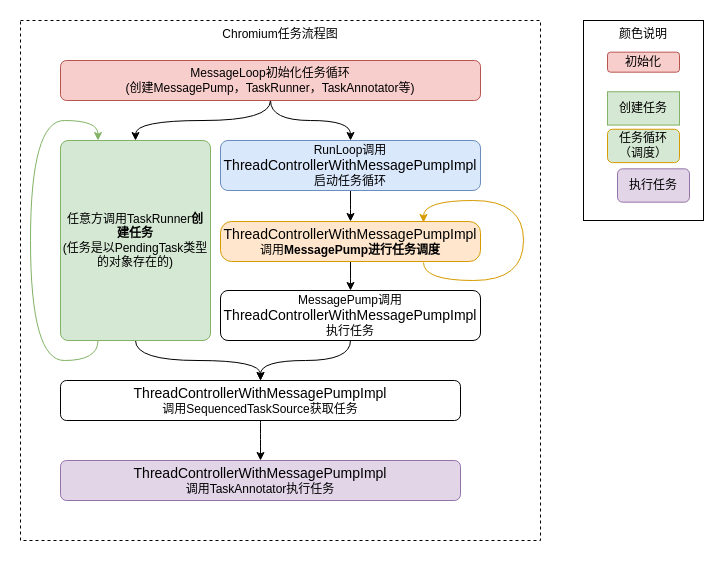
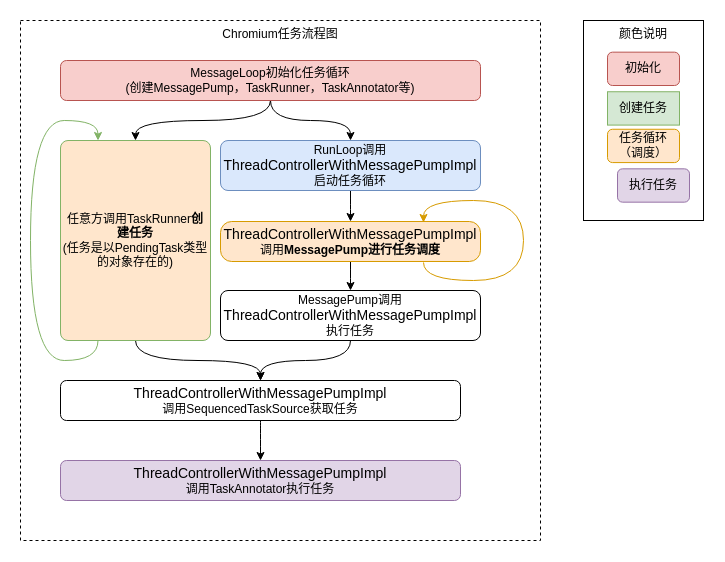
(644, 62) -> (644, 69)
(644, 146) -> (644, 146)
(136, 241) -> (136, 241)
